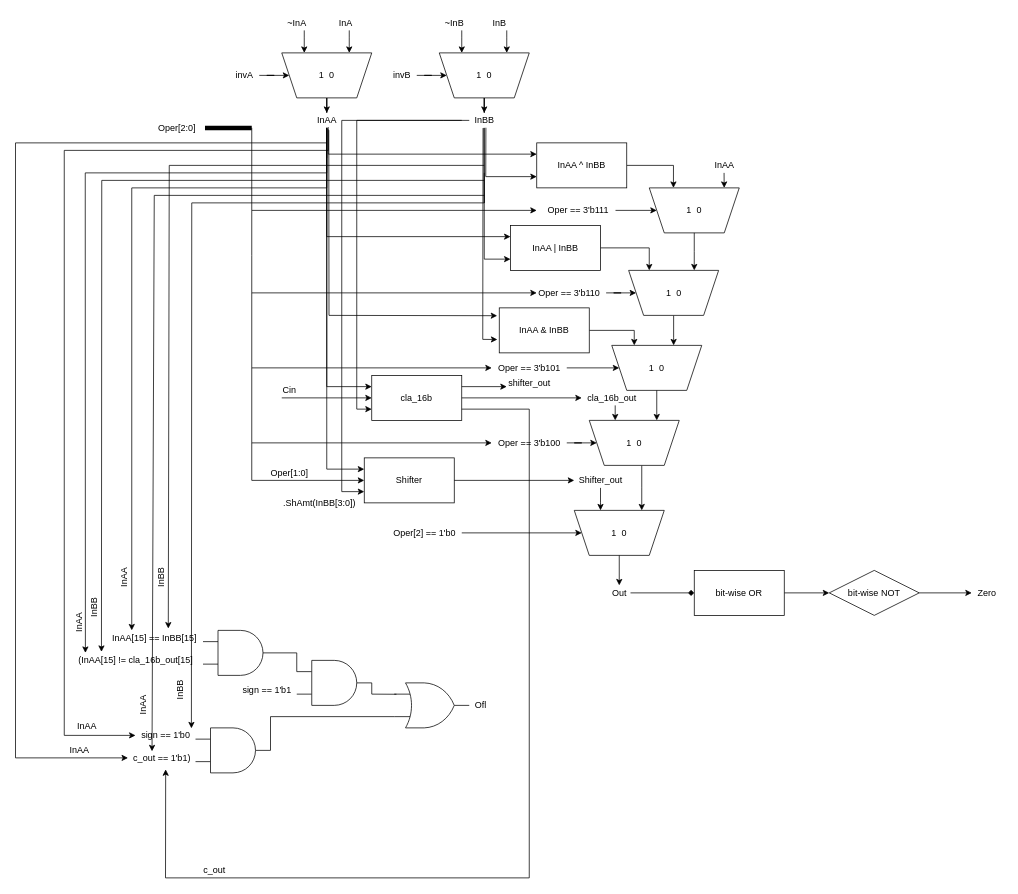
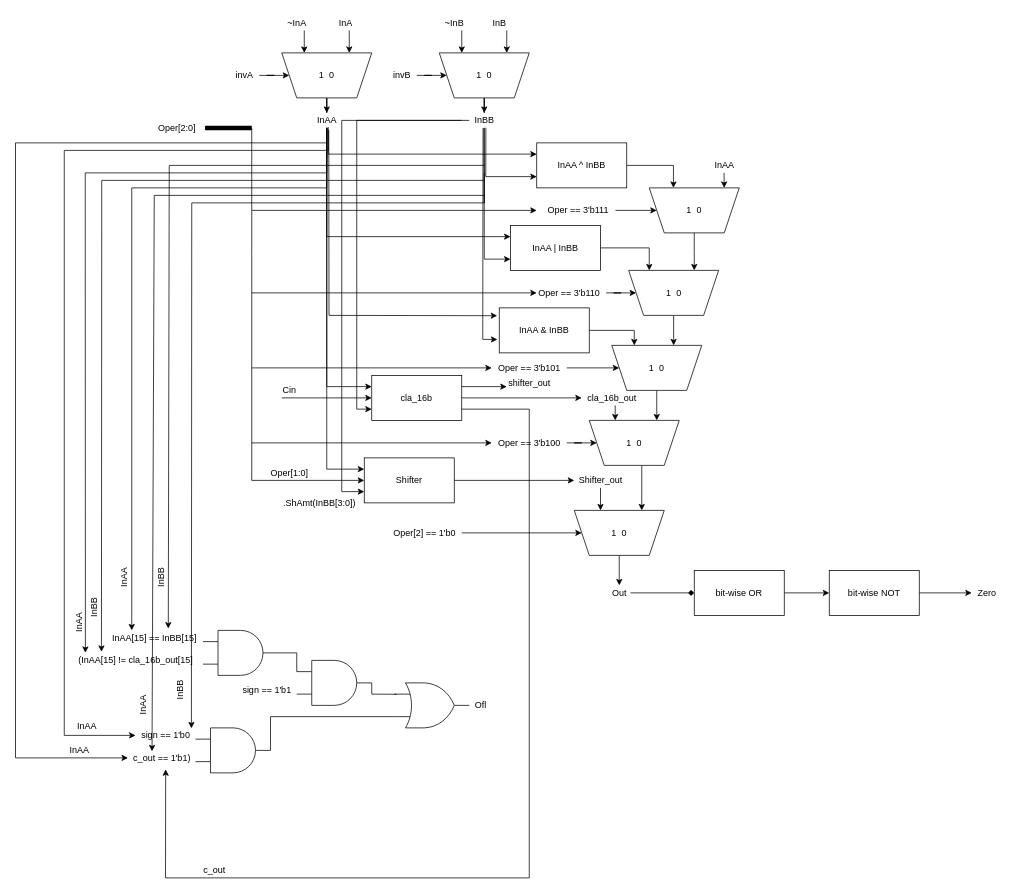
(874, 593) -> (874, 593)
